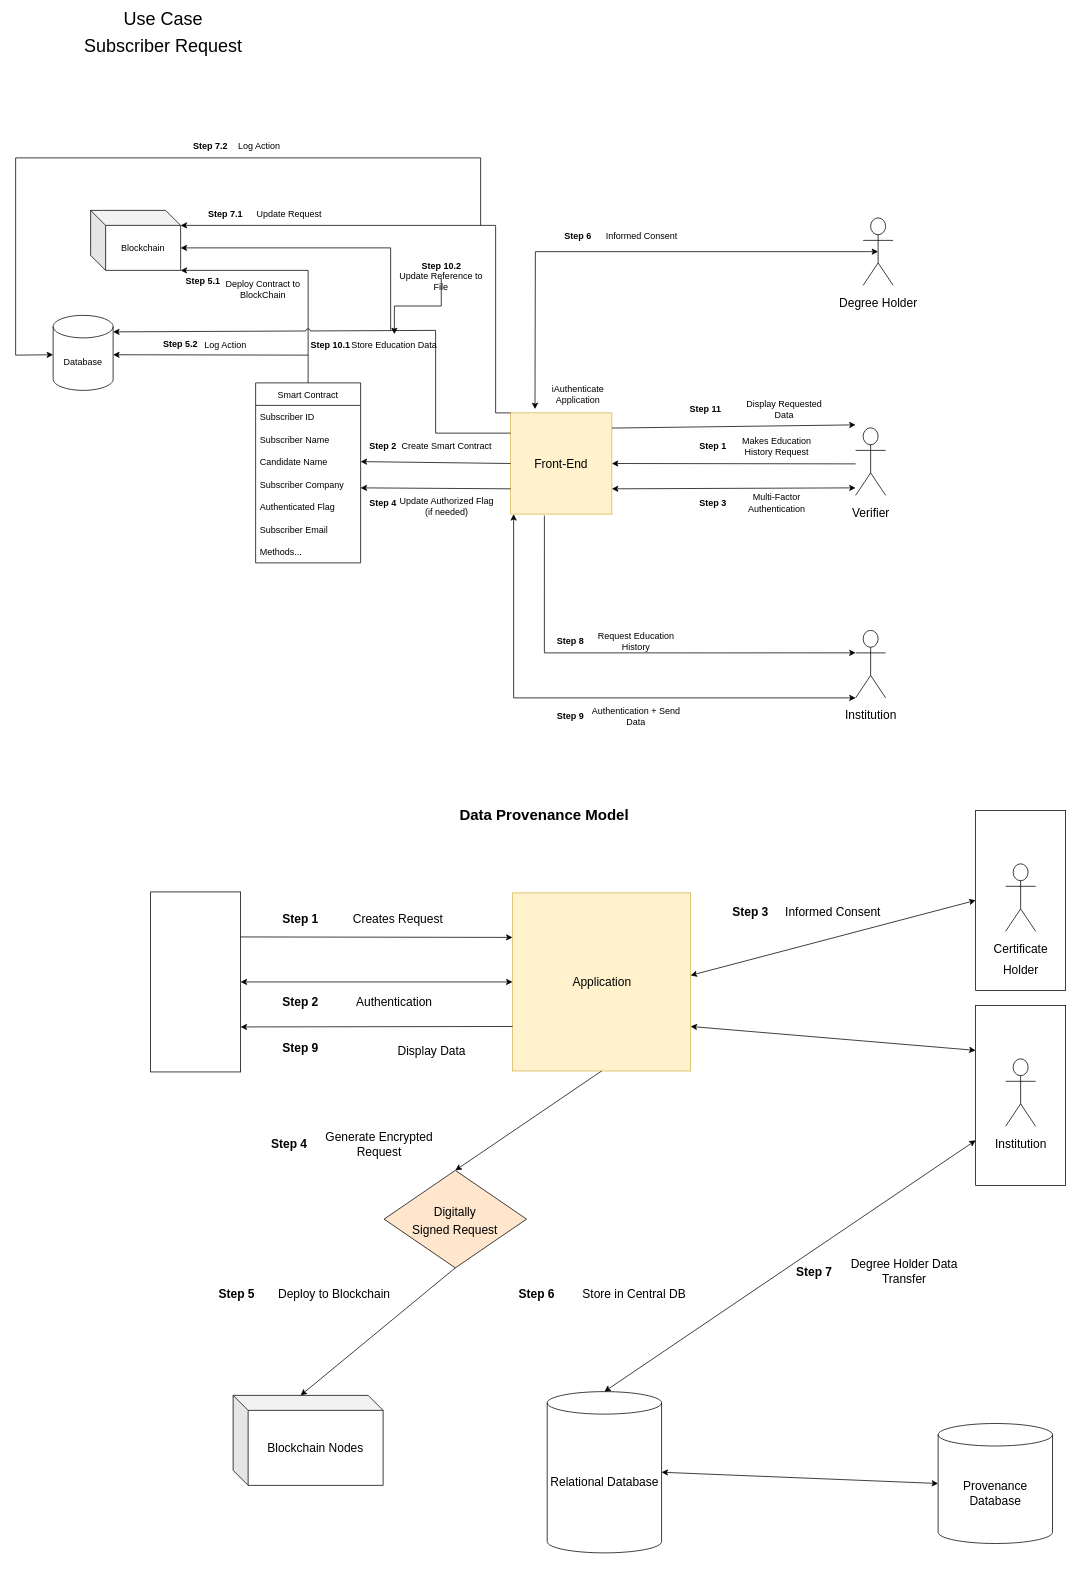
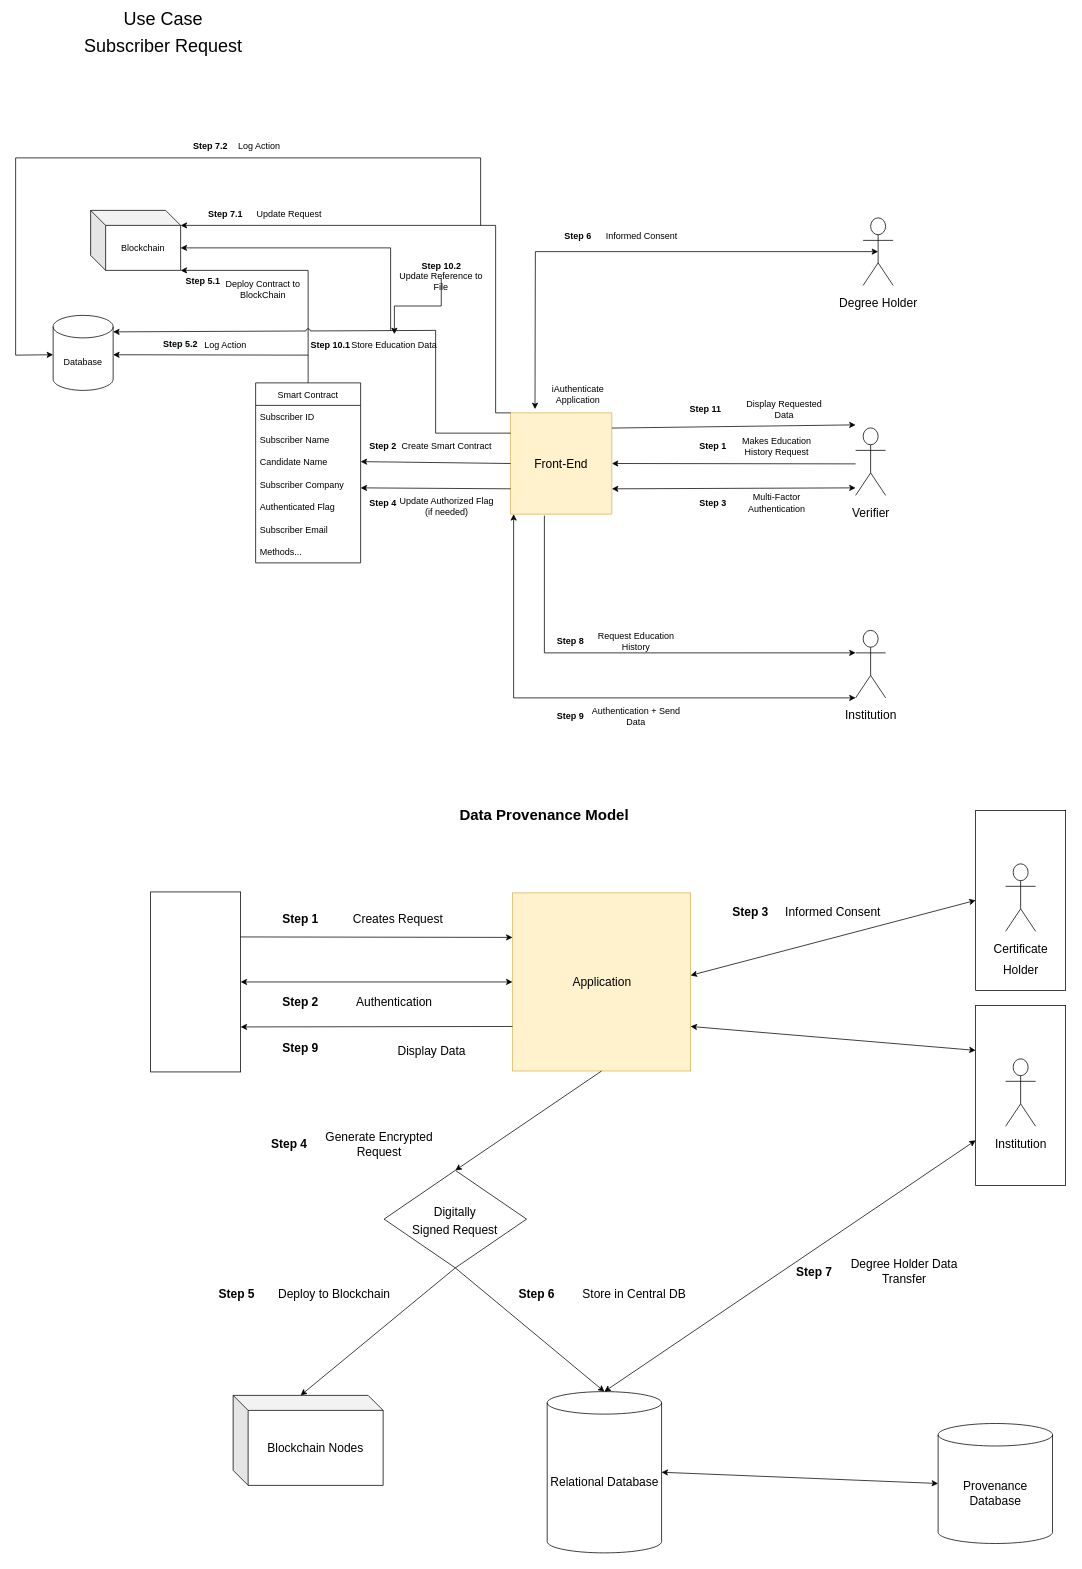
(455, 1219) -> (455, 1219)
none -> (528, 1328)
